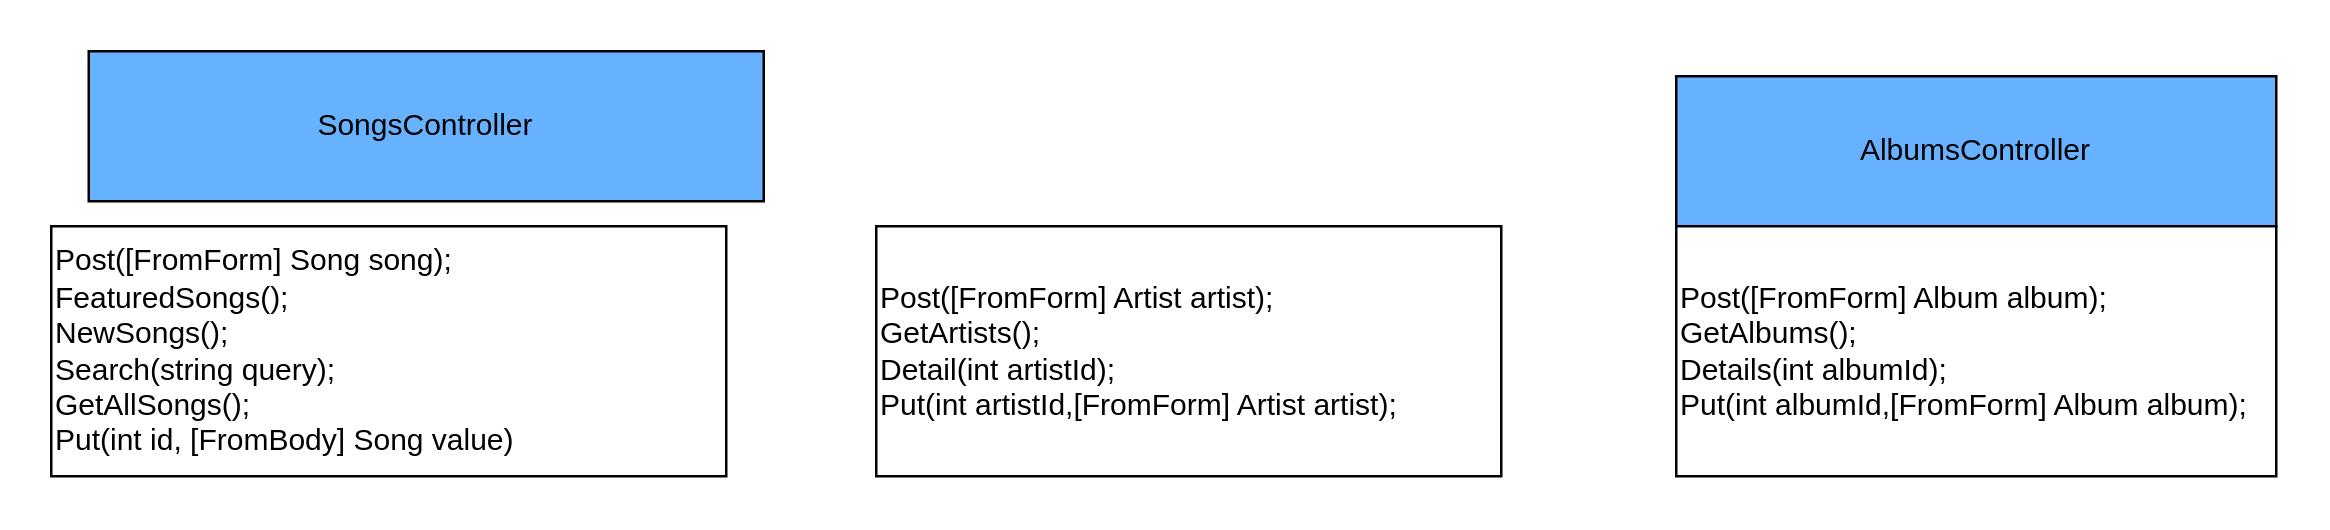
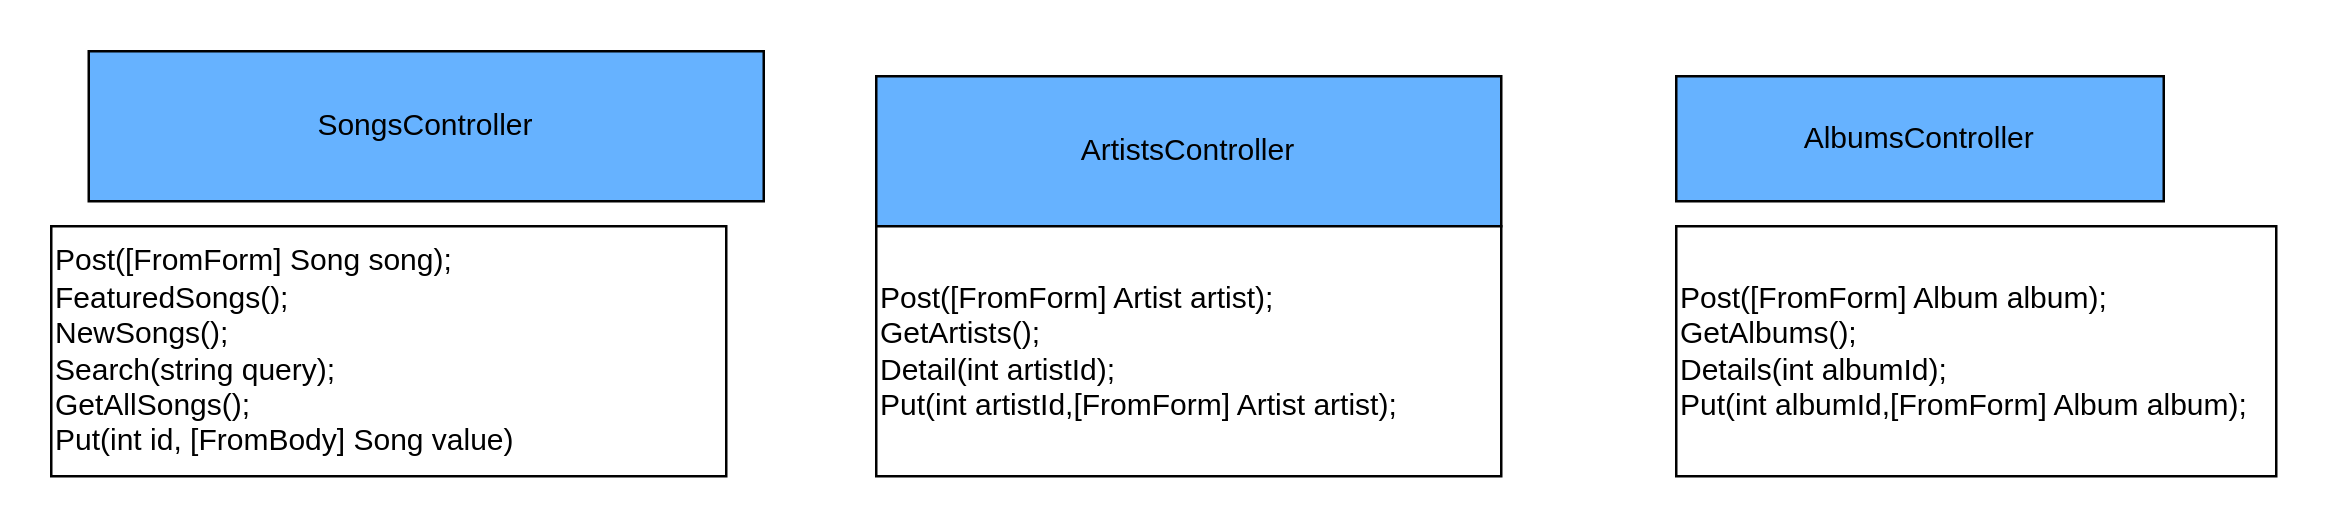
none -> (1189, 151)
(1976, 151) -> (1920, 139)
